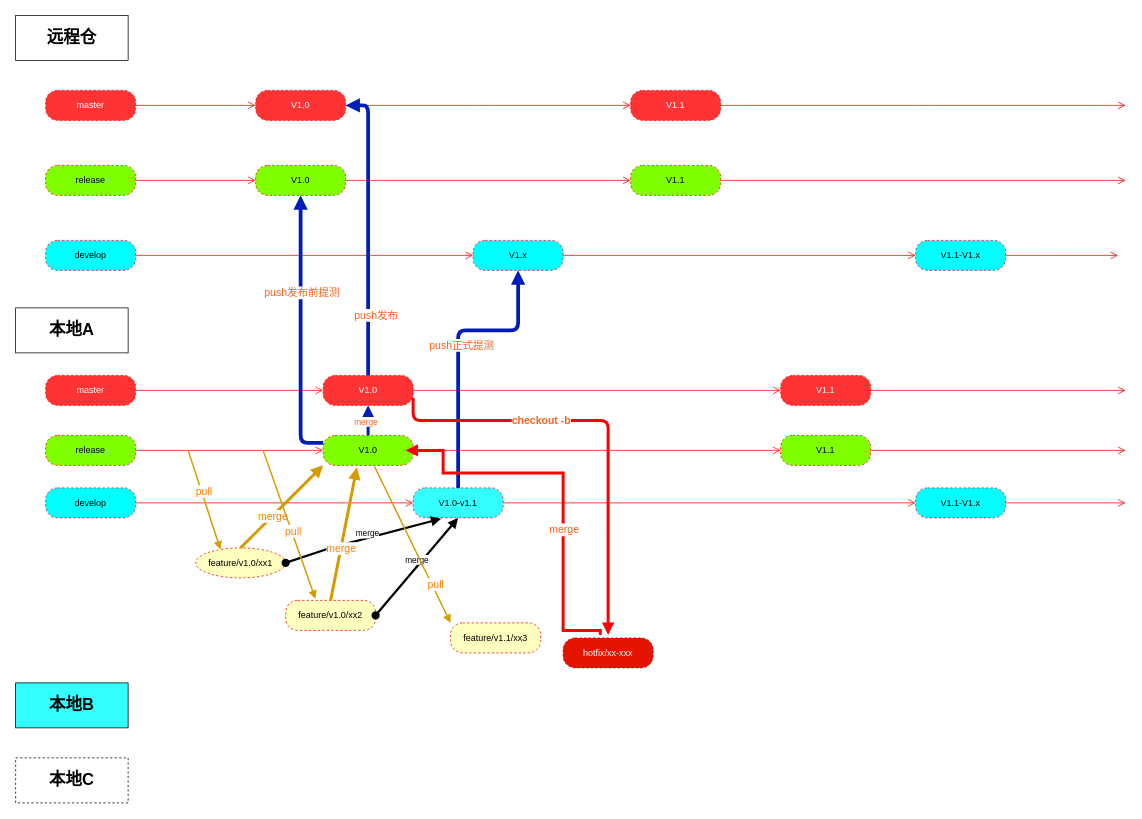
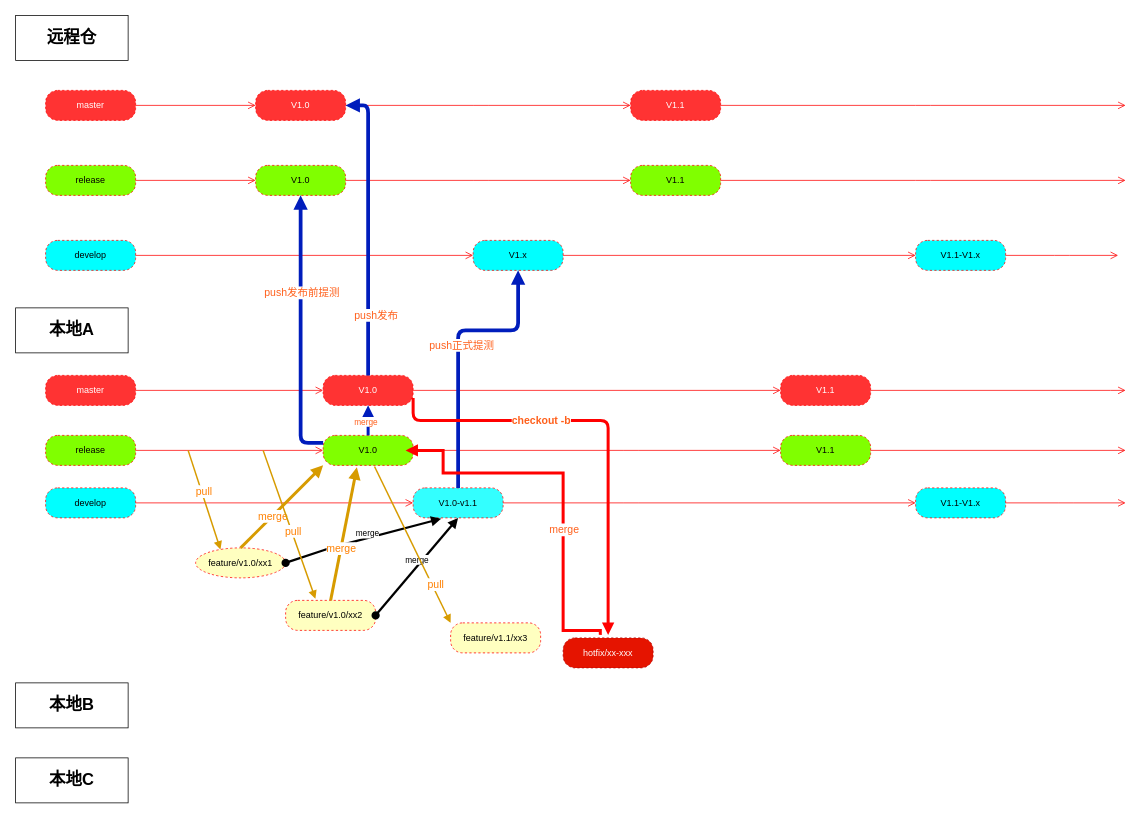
(72, 705) -> (72, 705)
(72, 780) -> (72, 780)
